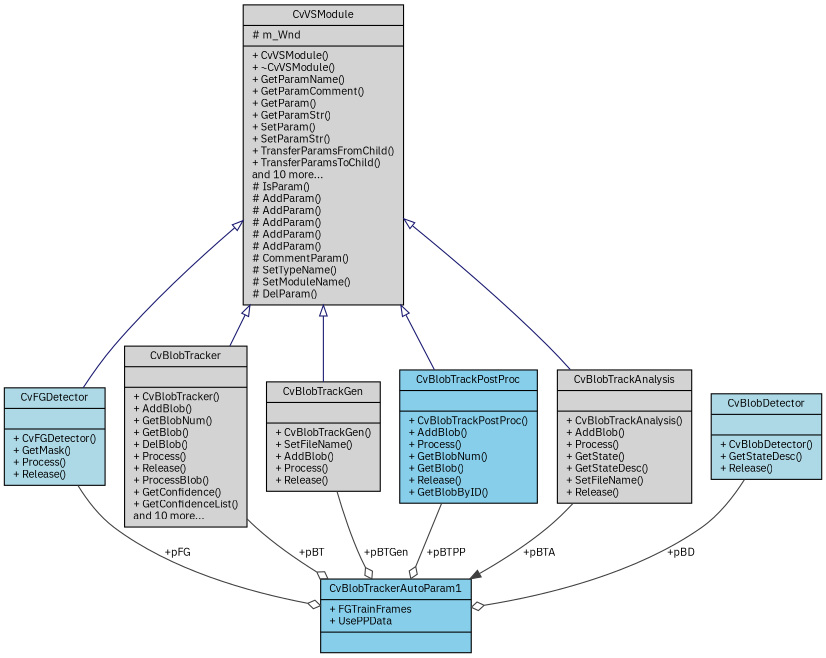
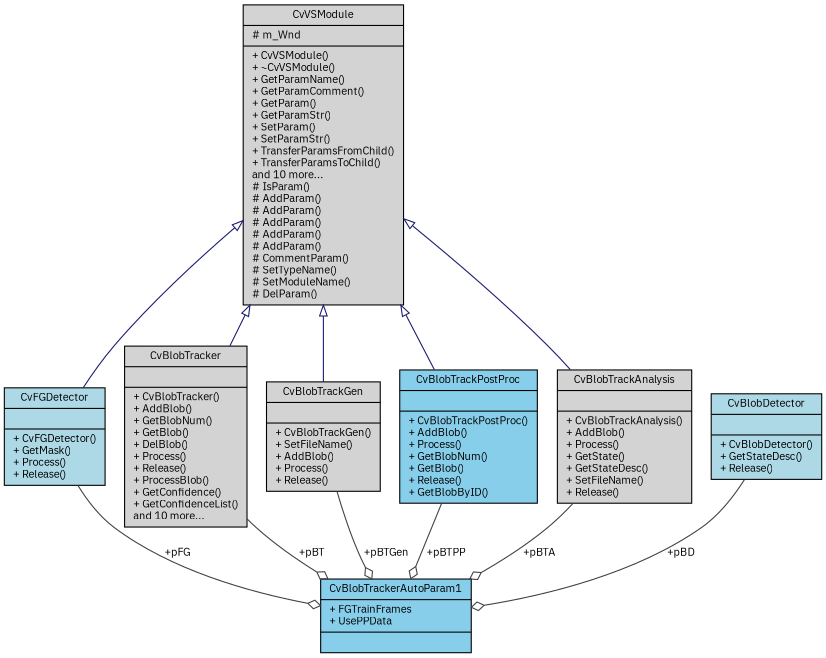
(529, 542) -> (530, 541)
